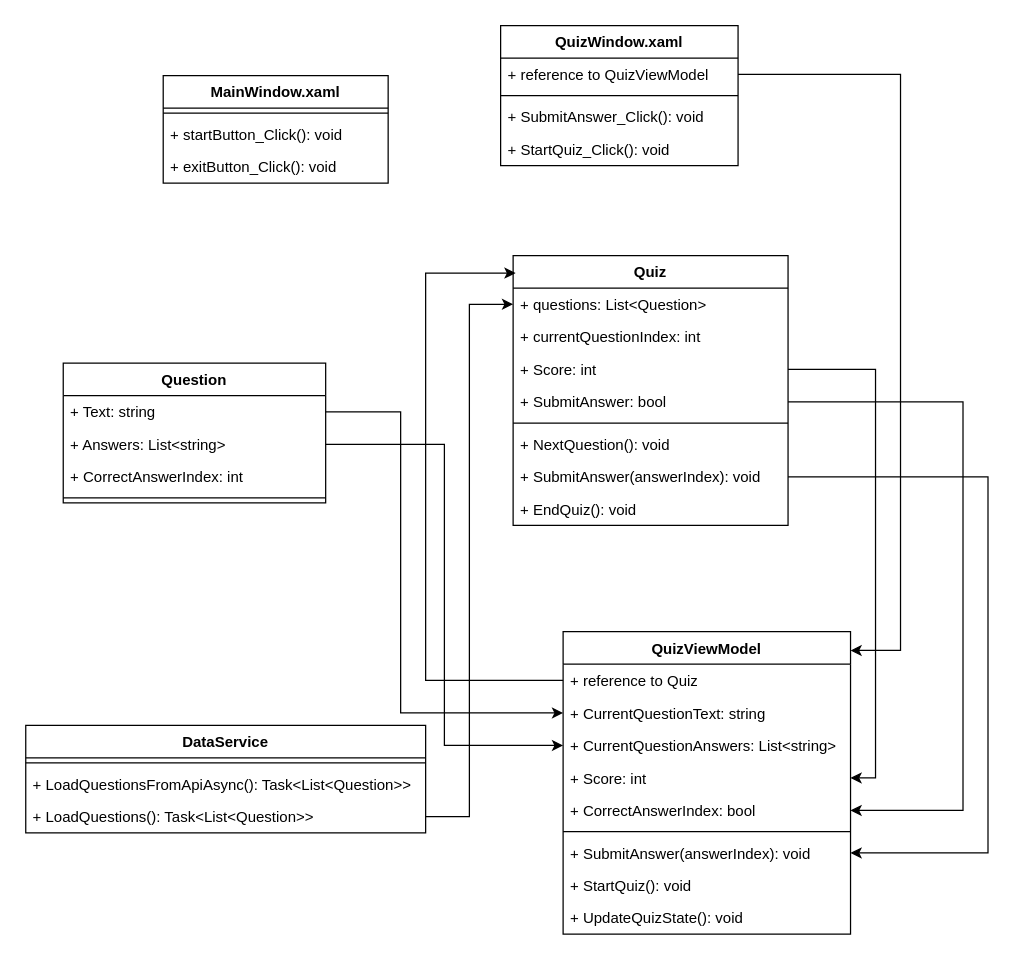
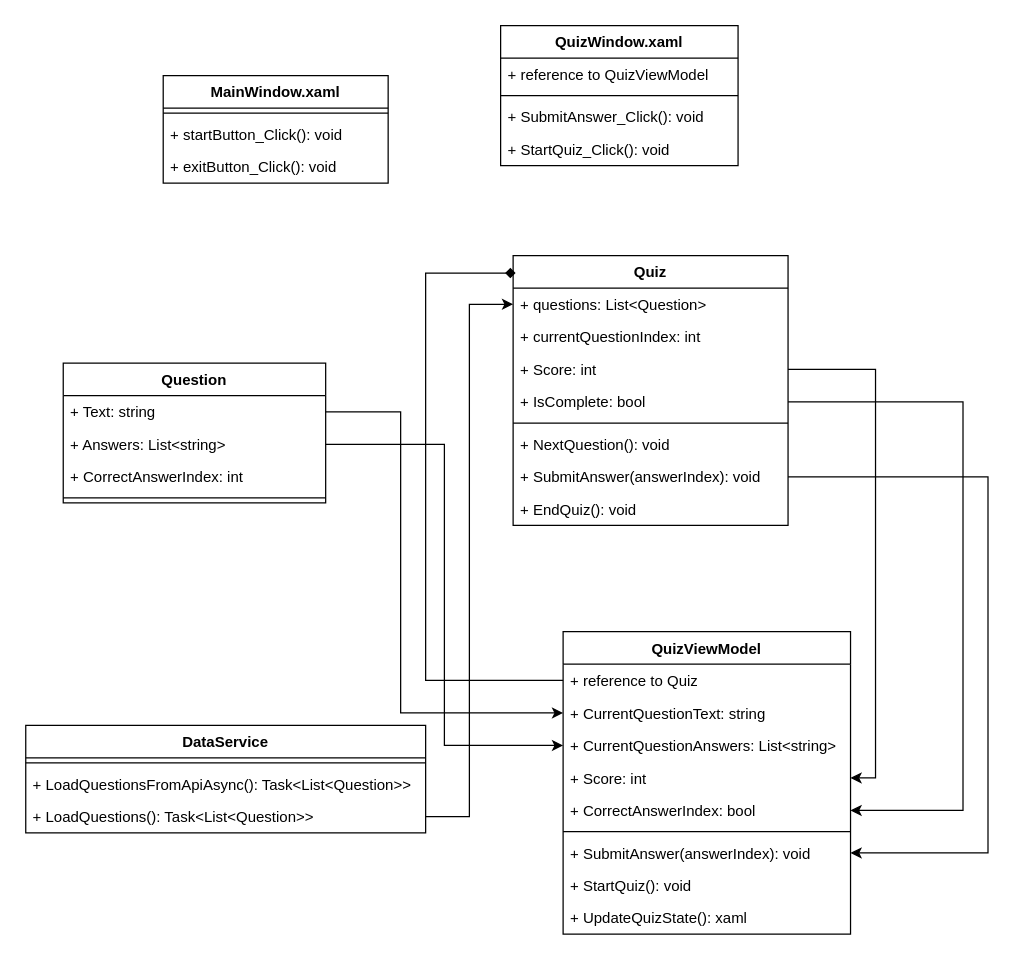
(506, 273) -> (505, 273)
(901, 303) -> none
(594, 403) -> (586, 403)
(665, 919) -> (665, 919)
